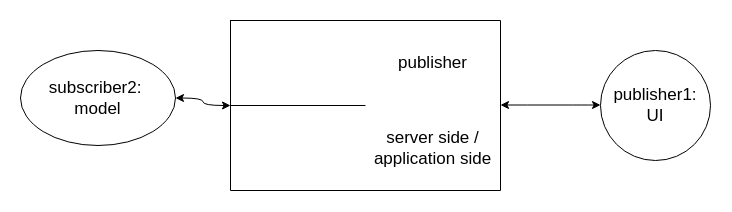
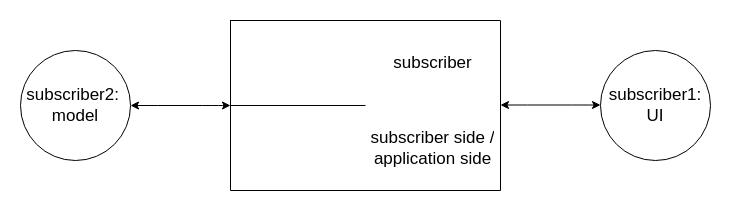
(433, 64) -> (433, 64)
(98, 98) -> (76, 106)
(656, 106) -> (656, 106)
(433, 149) -> (433, 149)
